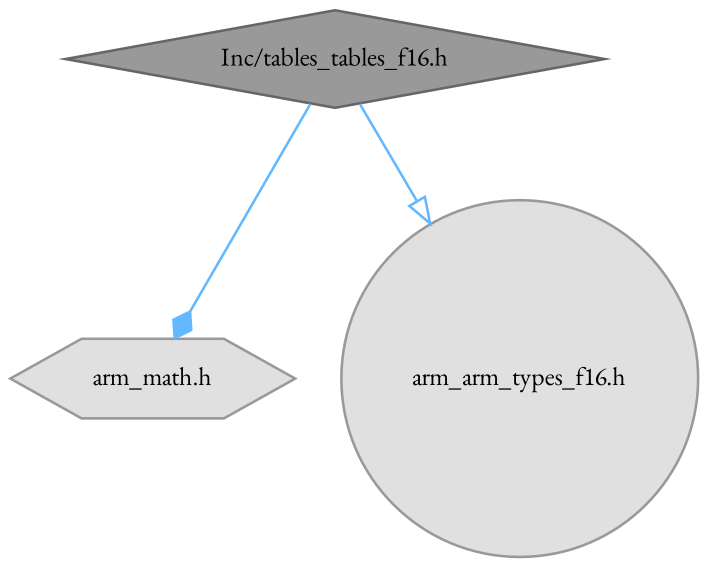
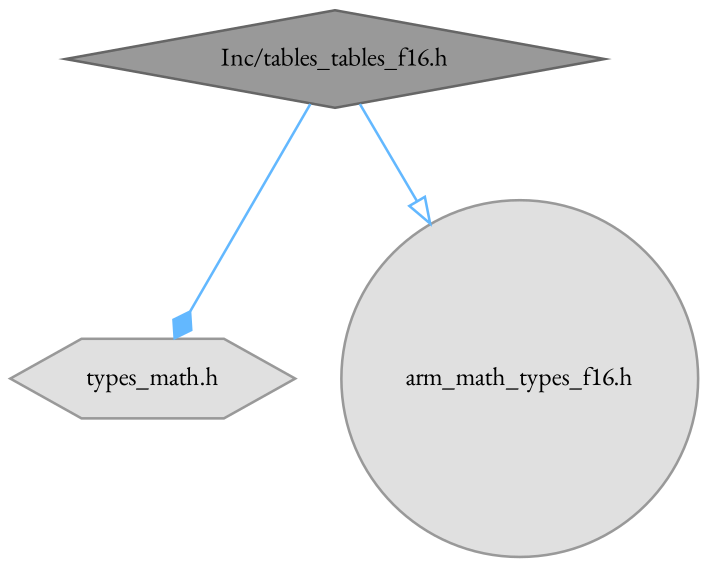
(153, 379) -> (153, 379)
(520, 379) -> (520, 379)
